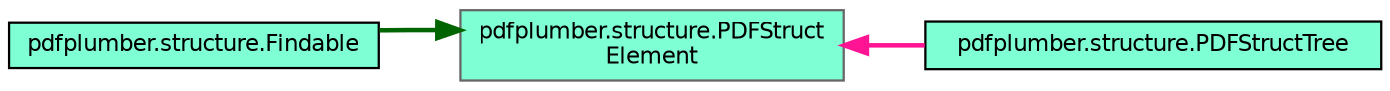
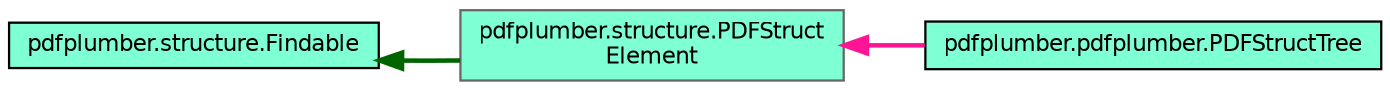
(408, 30) -> (431, 61)
(1153, 45) -> (1153, 45)
